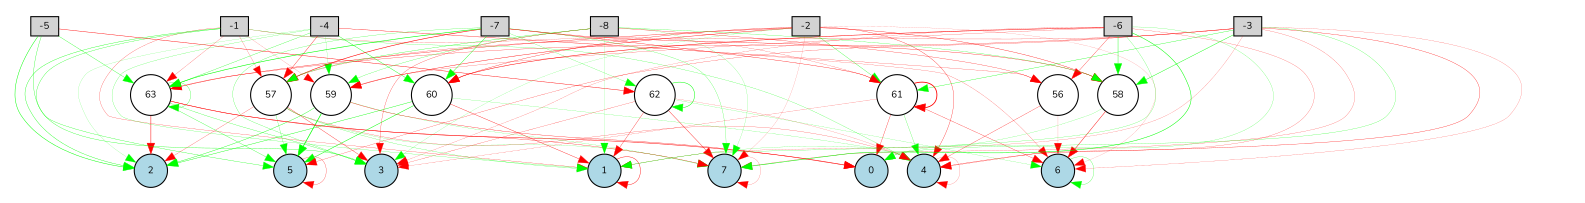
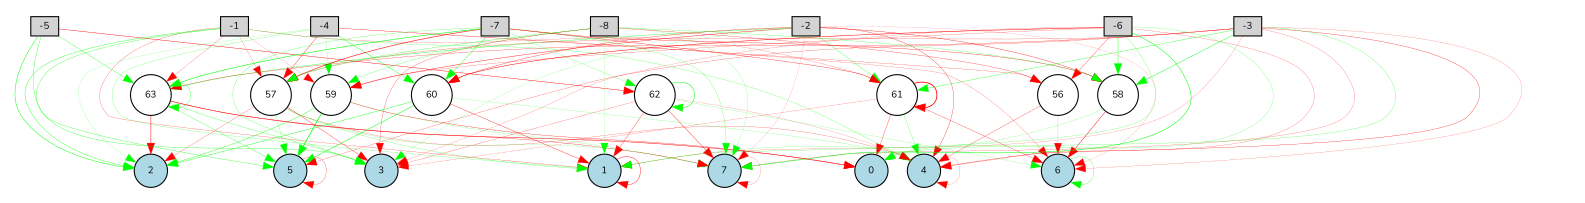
(486, 47) -> (486, 47)
(242, 59) -> none
